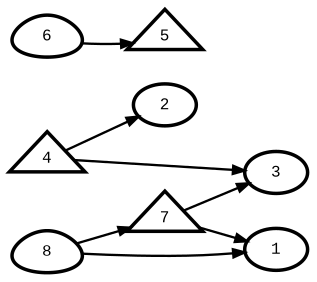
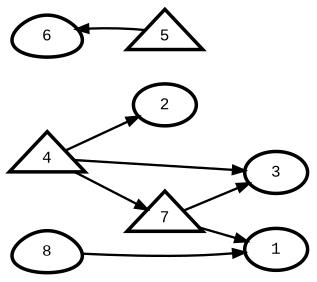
(101, 44) -> (117, 28)
(97, 237) -> (106, 188)
